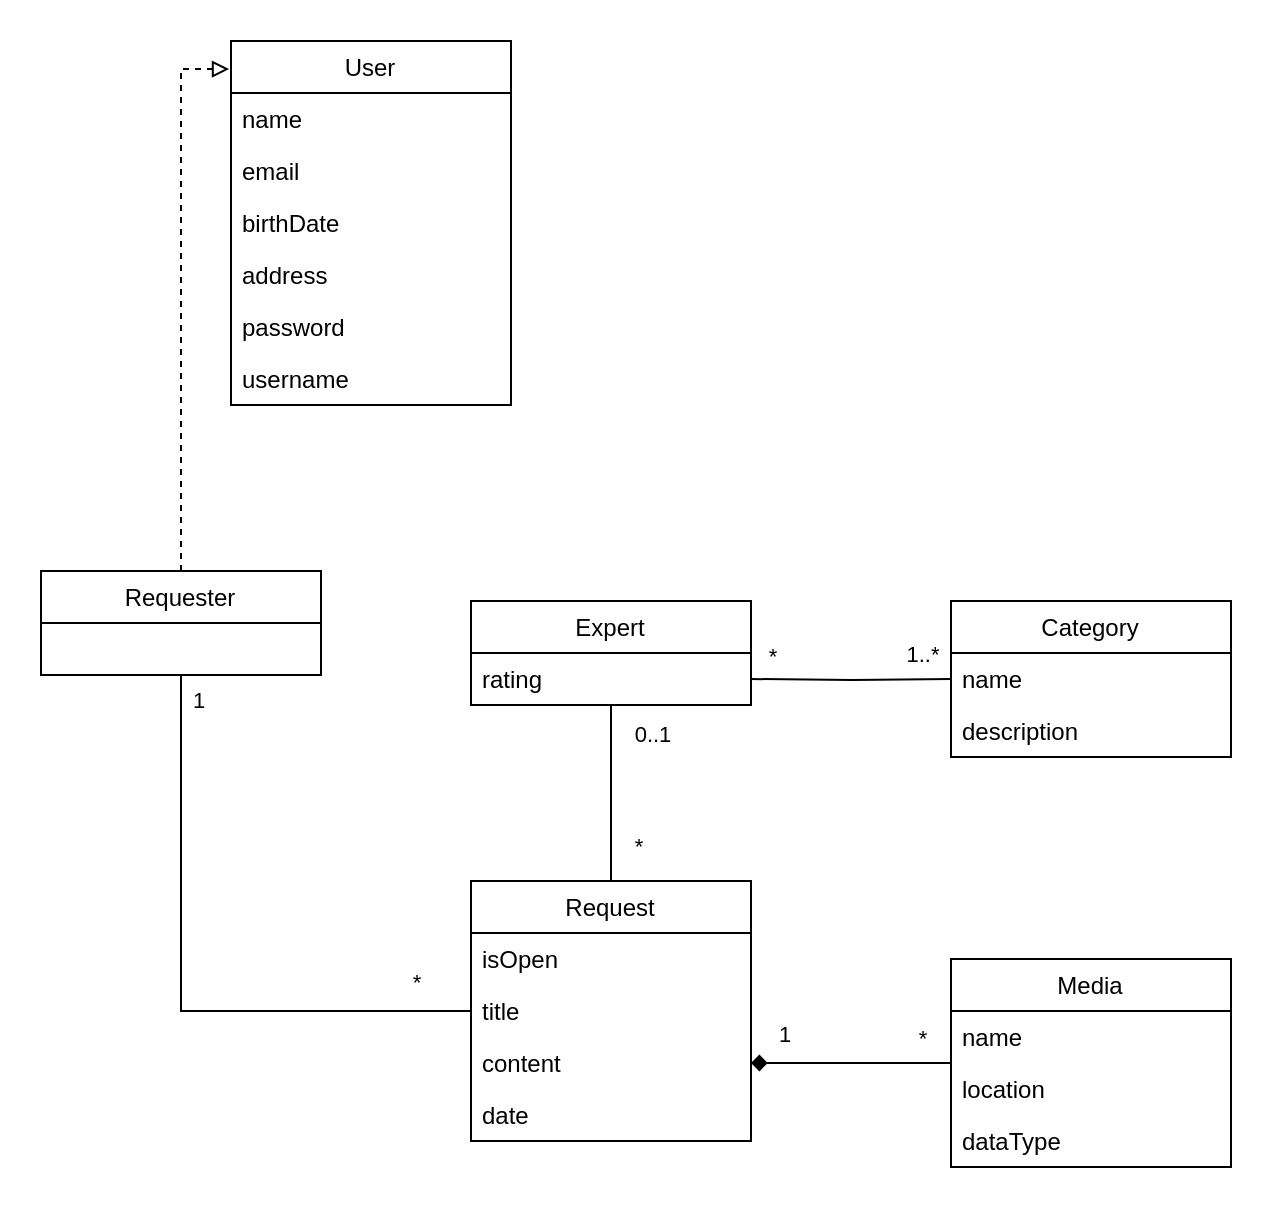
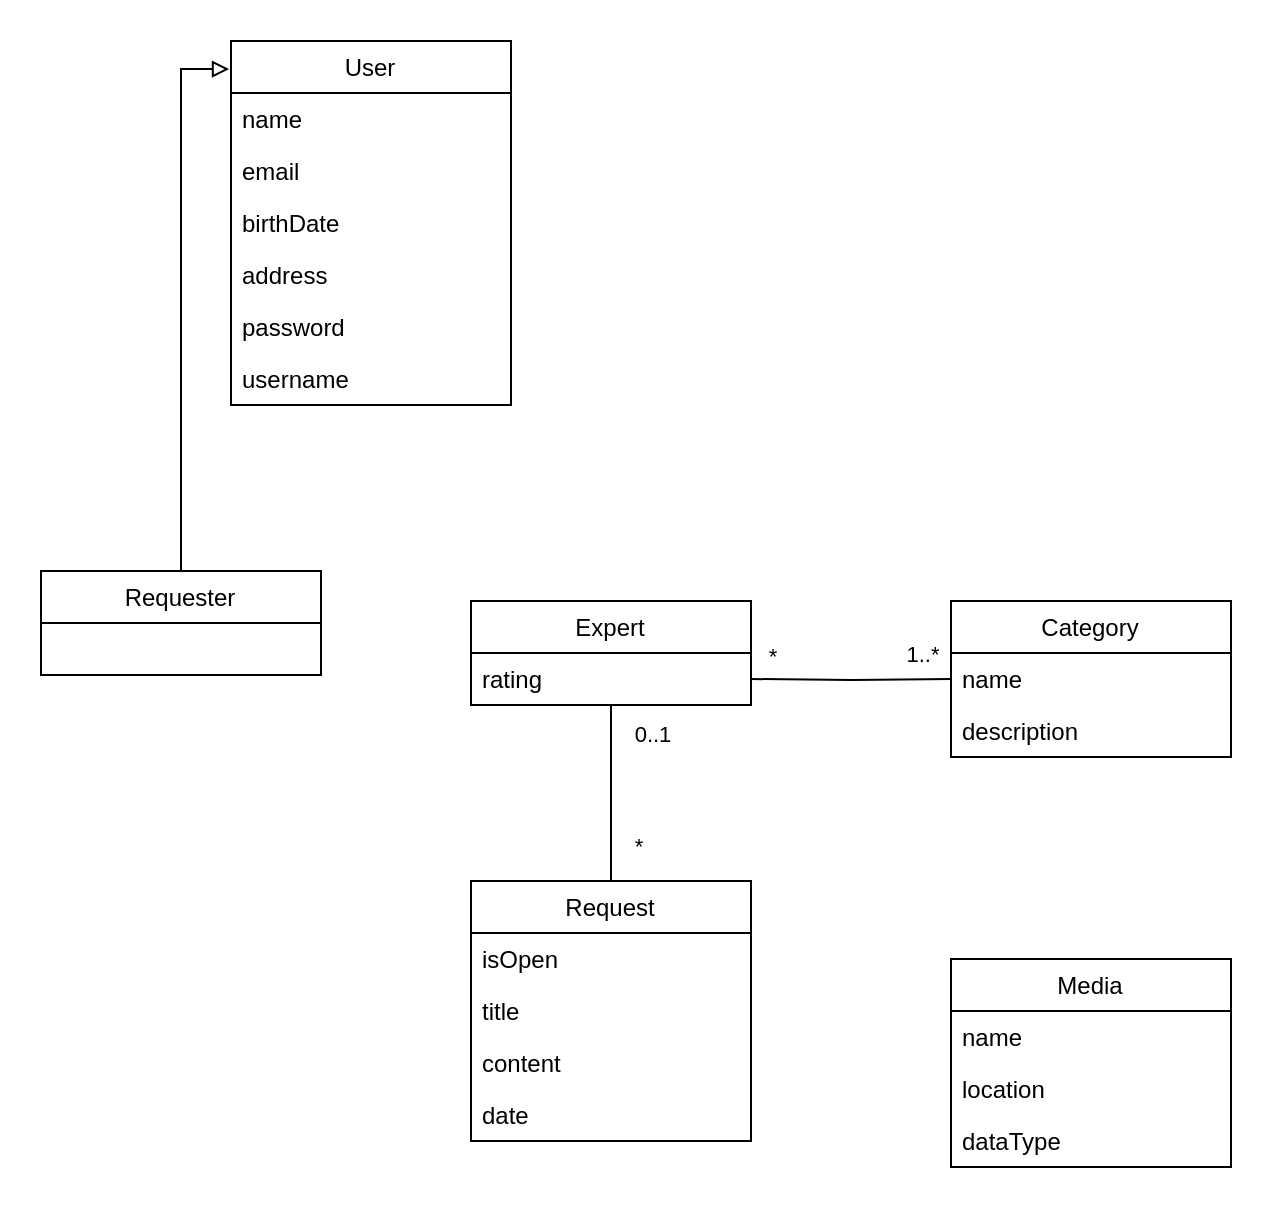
(181, 305) -> (181, 305)
(181, 988) -> none
(859, 1063) -> none
